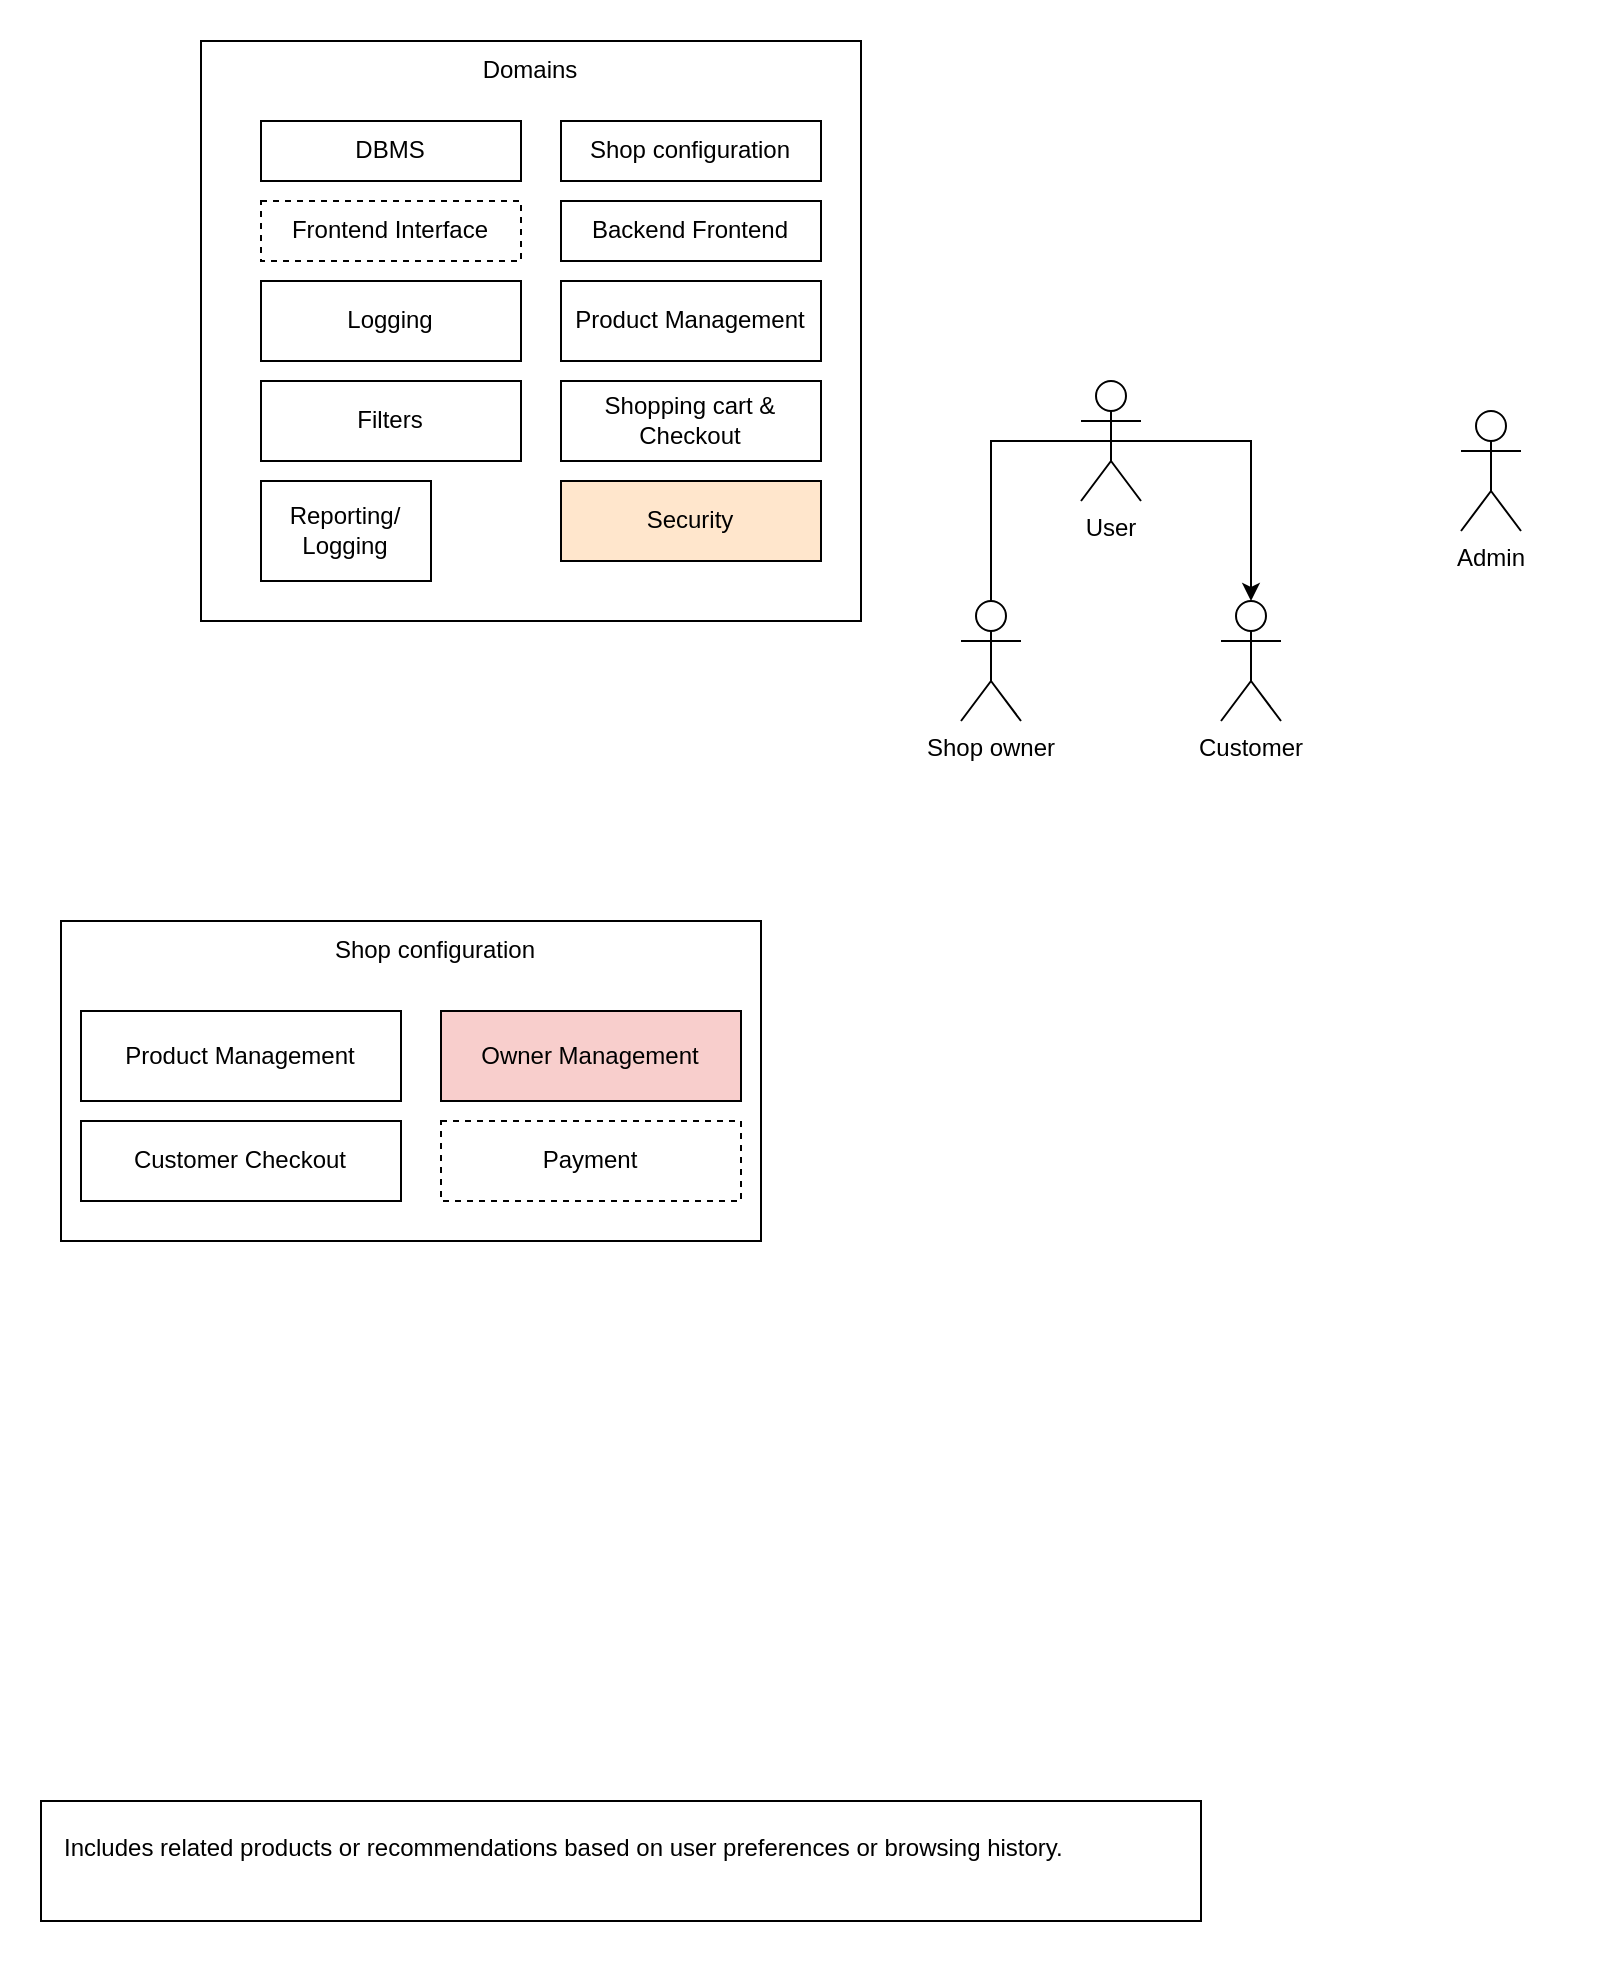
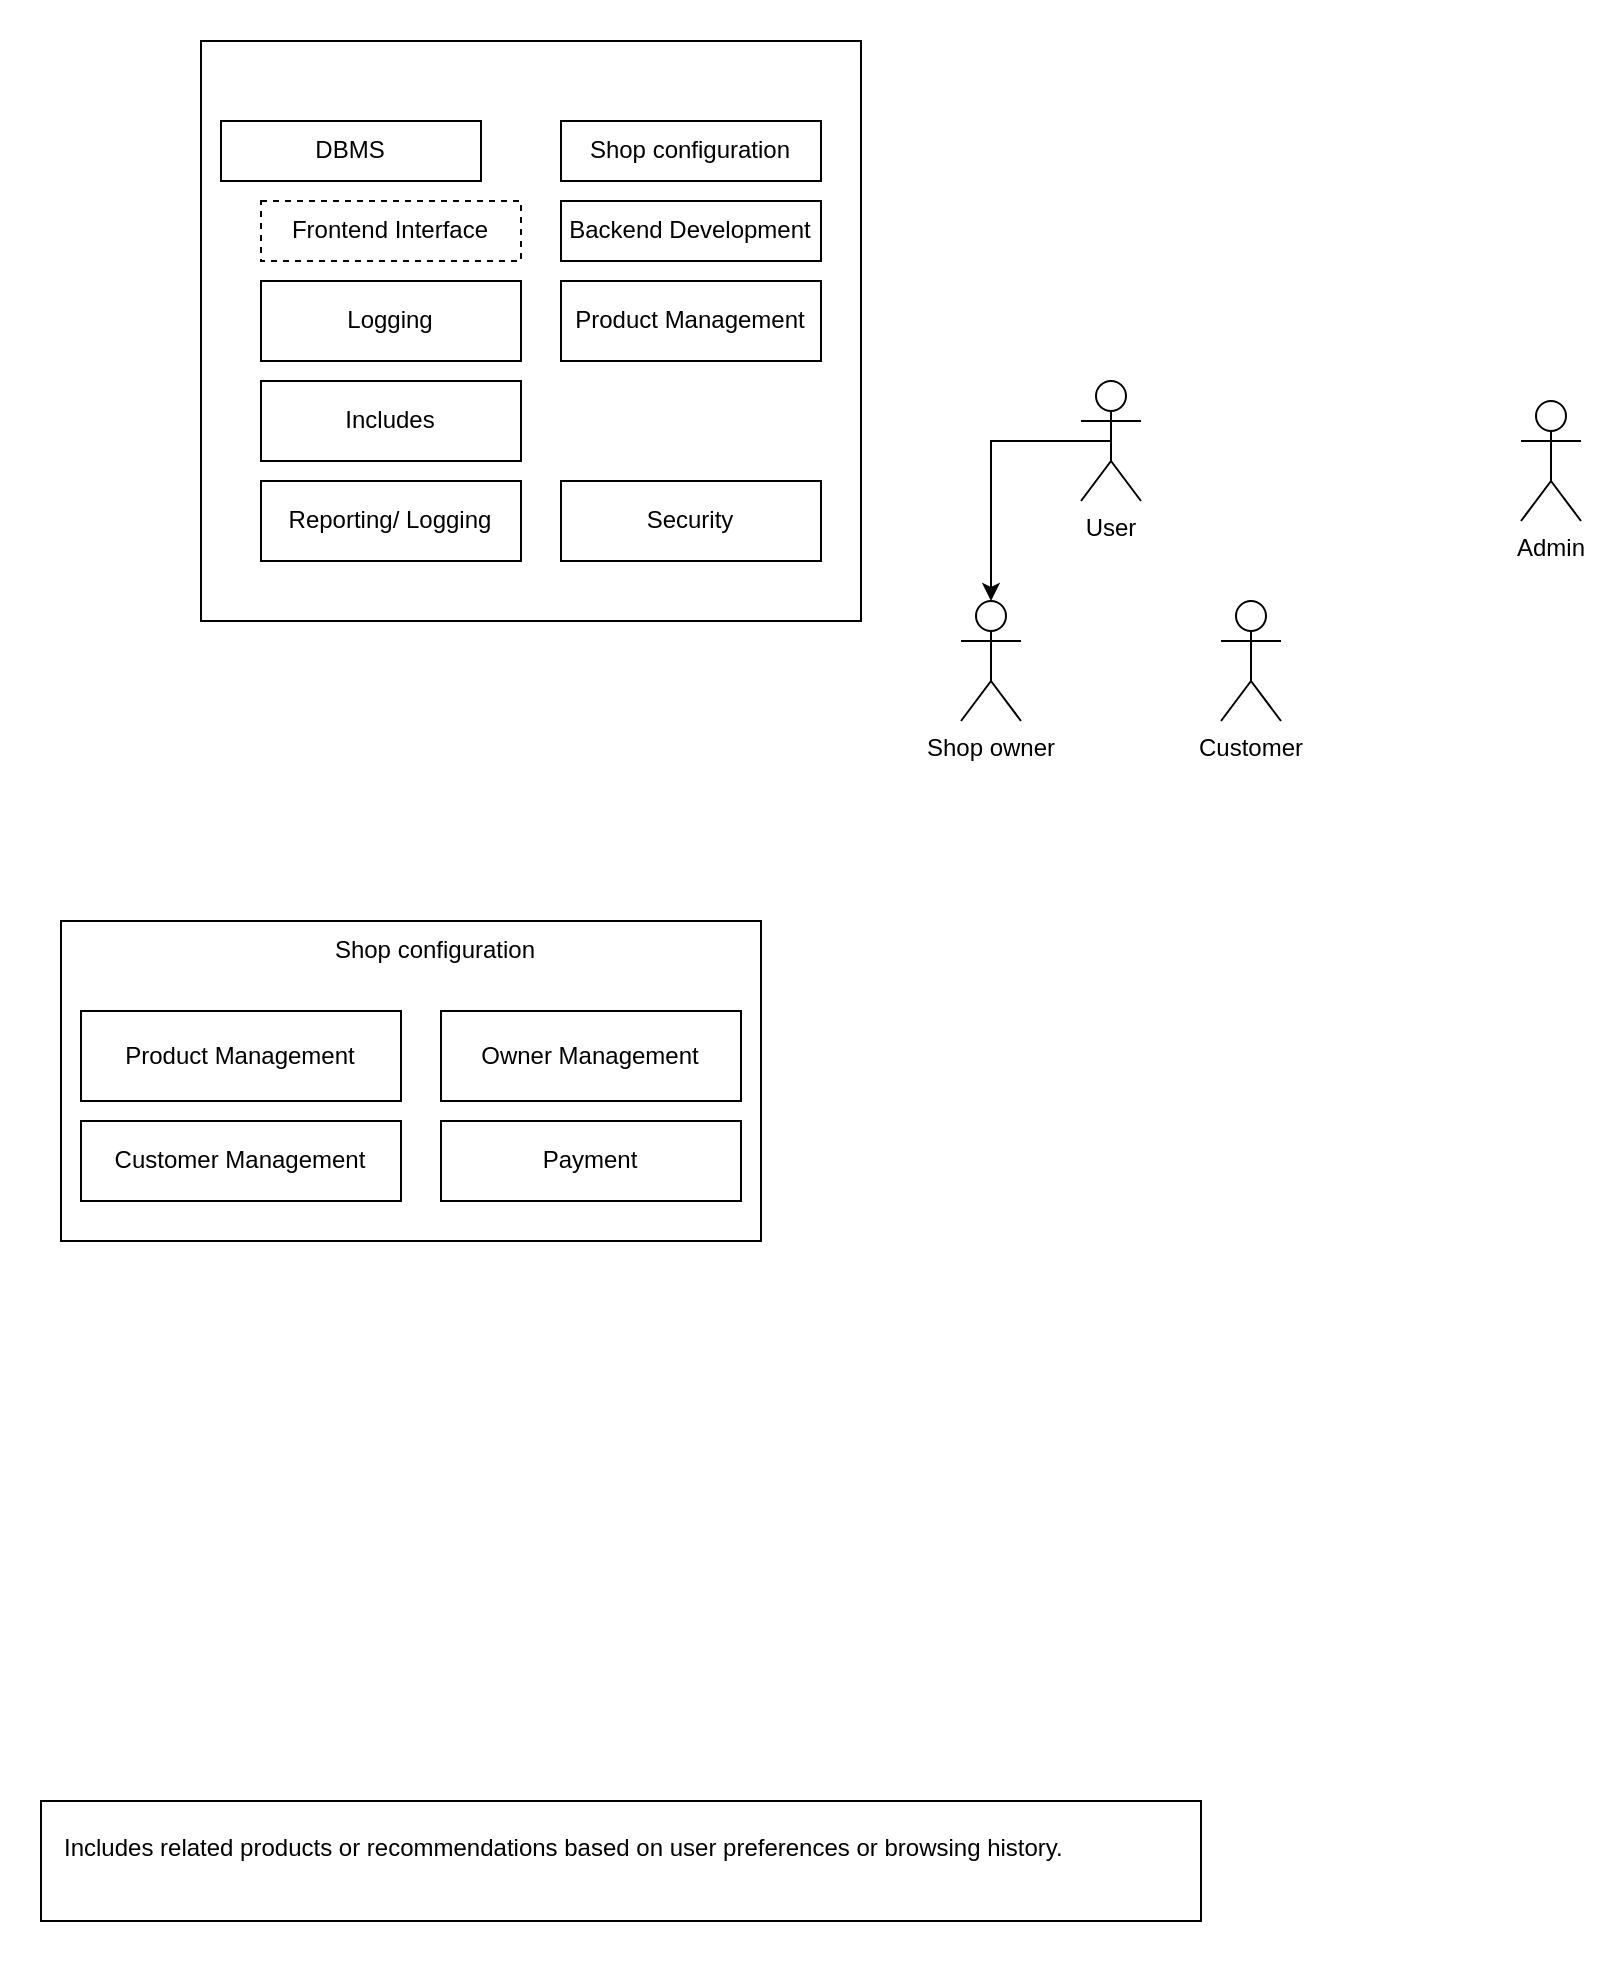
(531, 71) -> none
(391, 151) -> (351, 151)
(691, 231) -> (691, 231)
(391, 421) -> (391, 421)
(691, 421) -> none
(1251, 454) -> none
(1491, 471) -> (1551, 461)
(691, 521) -> (691, 521)
(346, 531) -> (391, 521)
(991, 591) -> (991, 586)
(591, 1056) -> (591, 1056)
(241, 1161) -> (241, 1161)
(591, 1161) -> (591, 1161)
